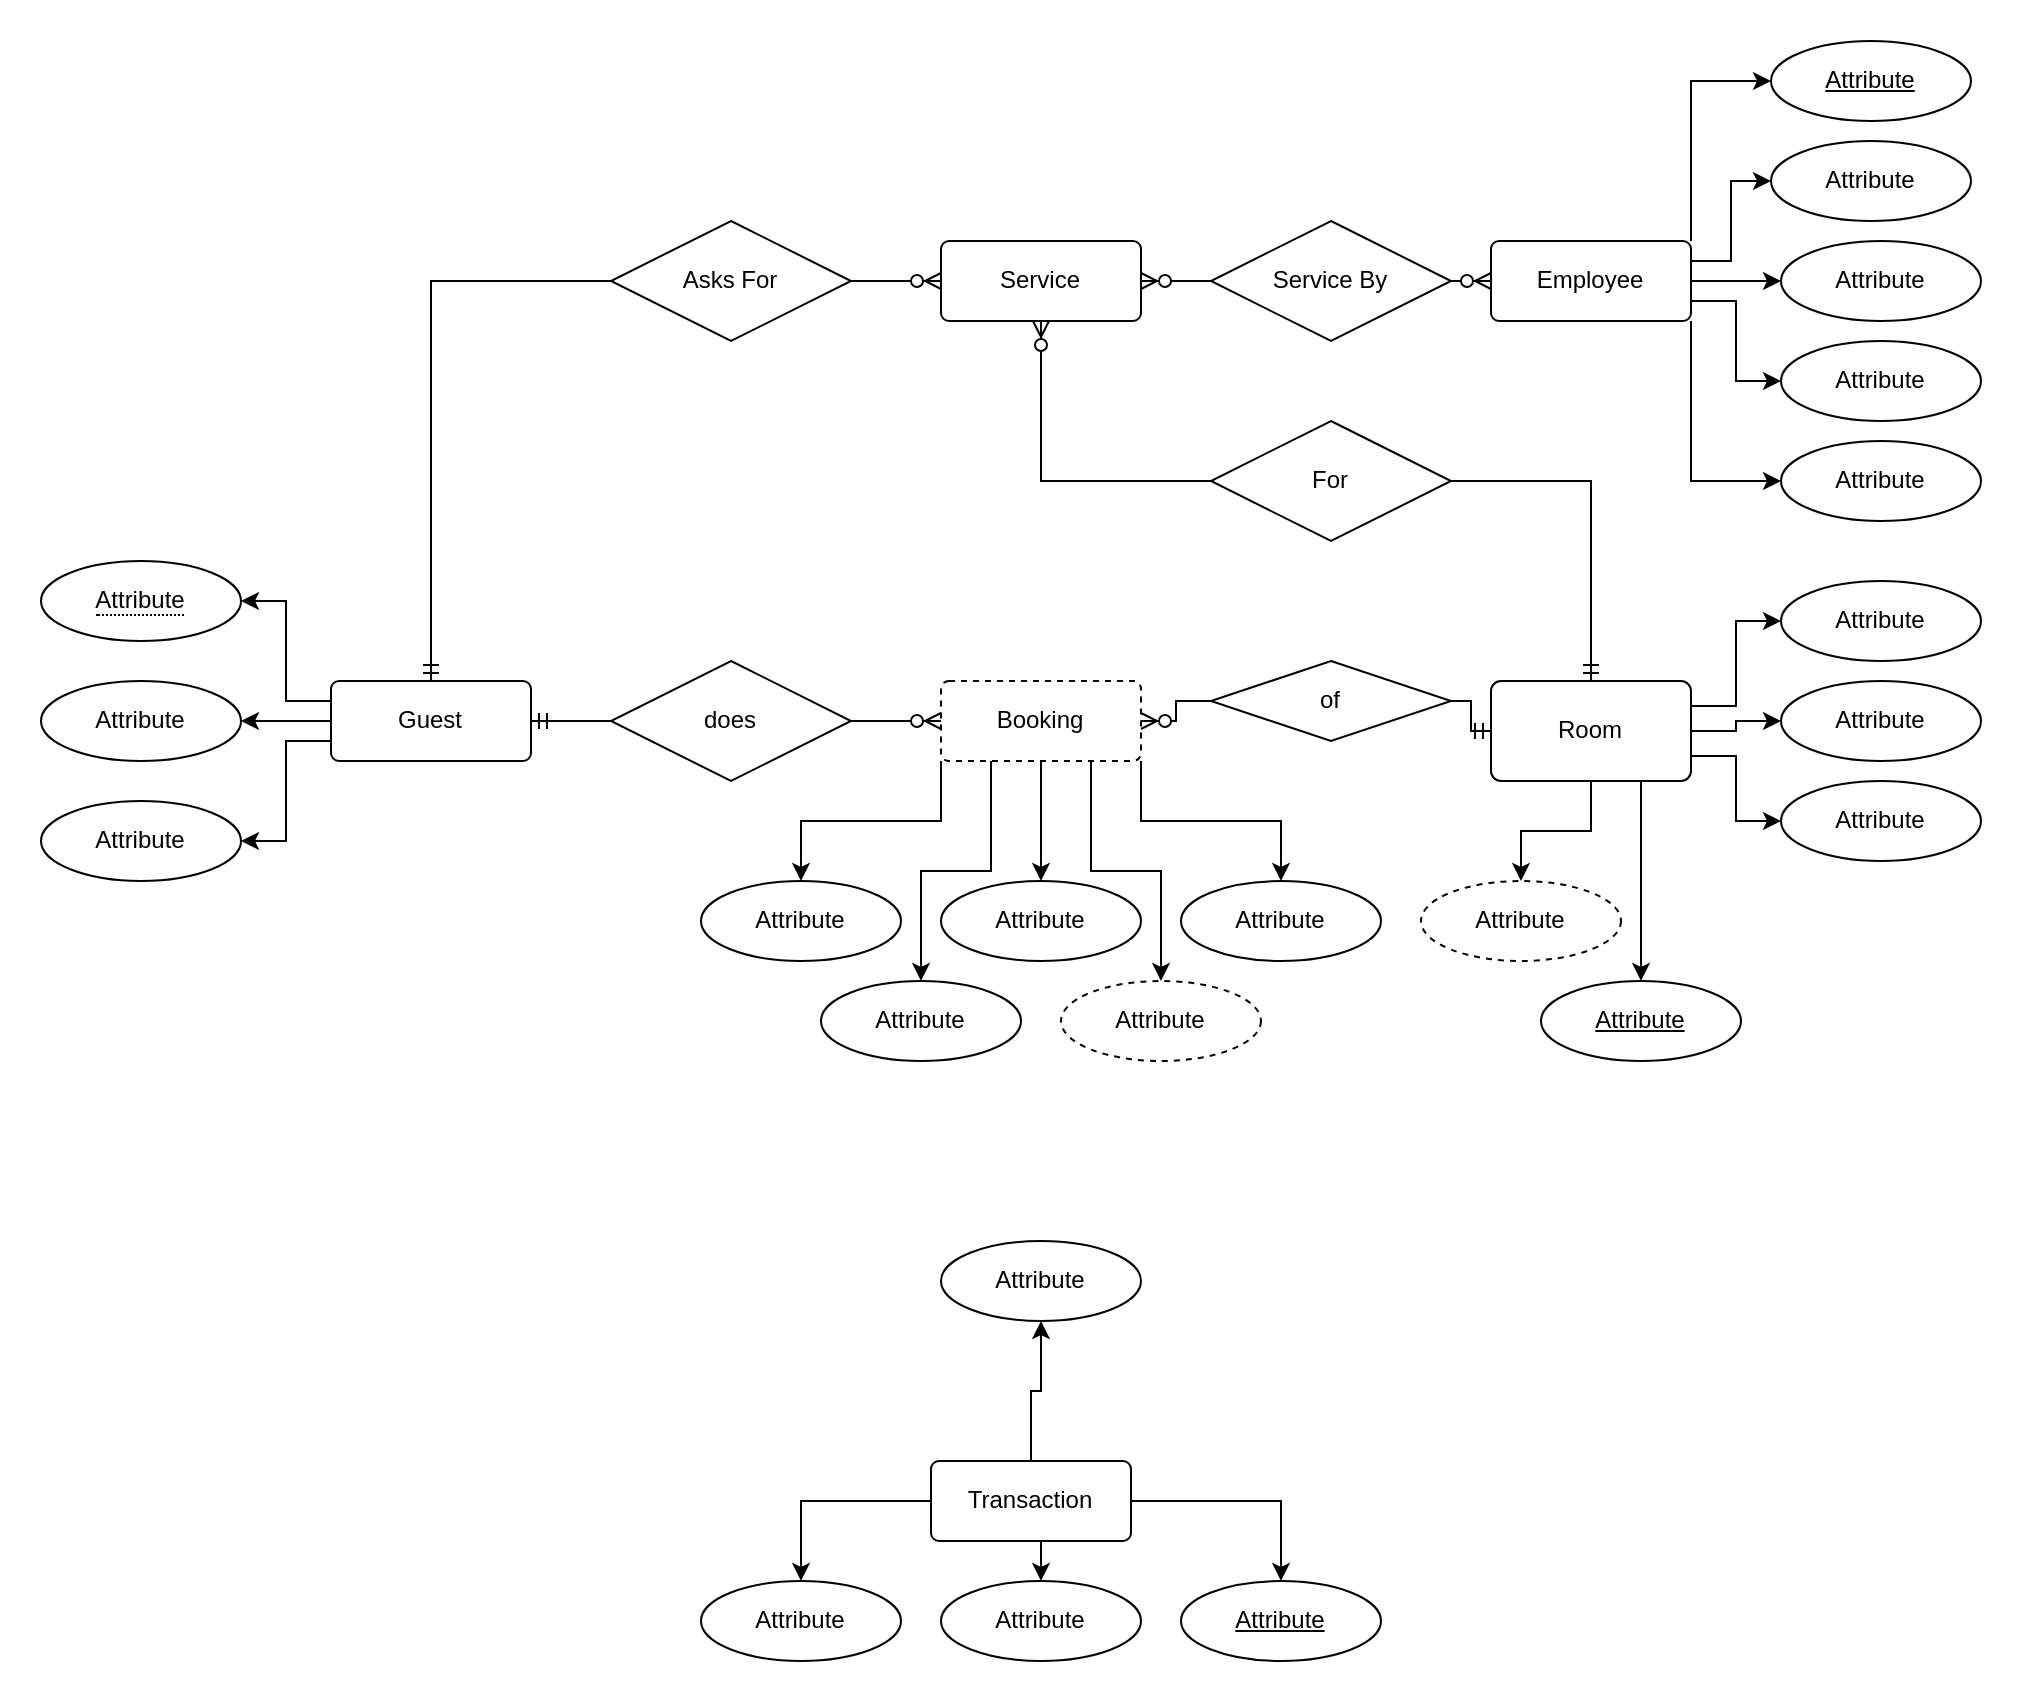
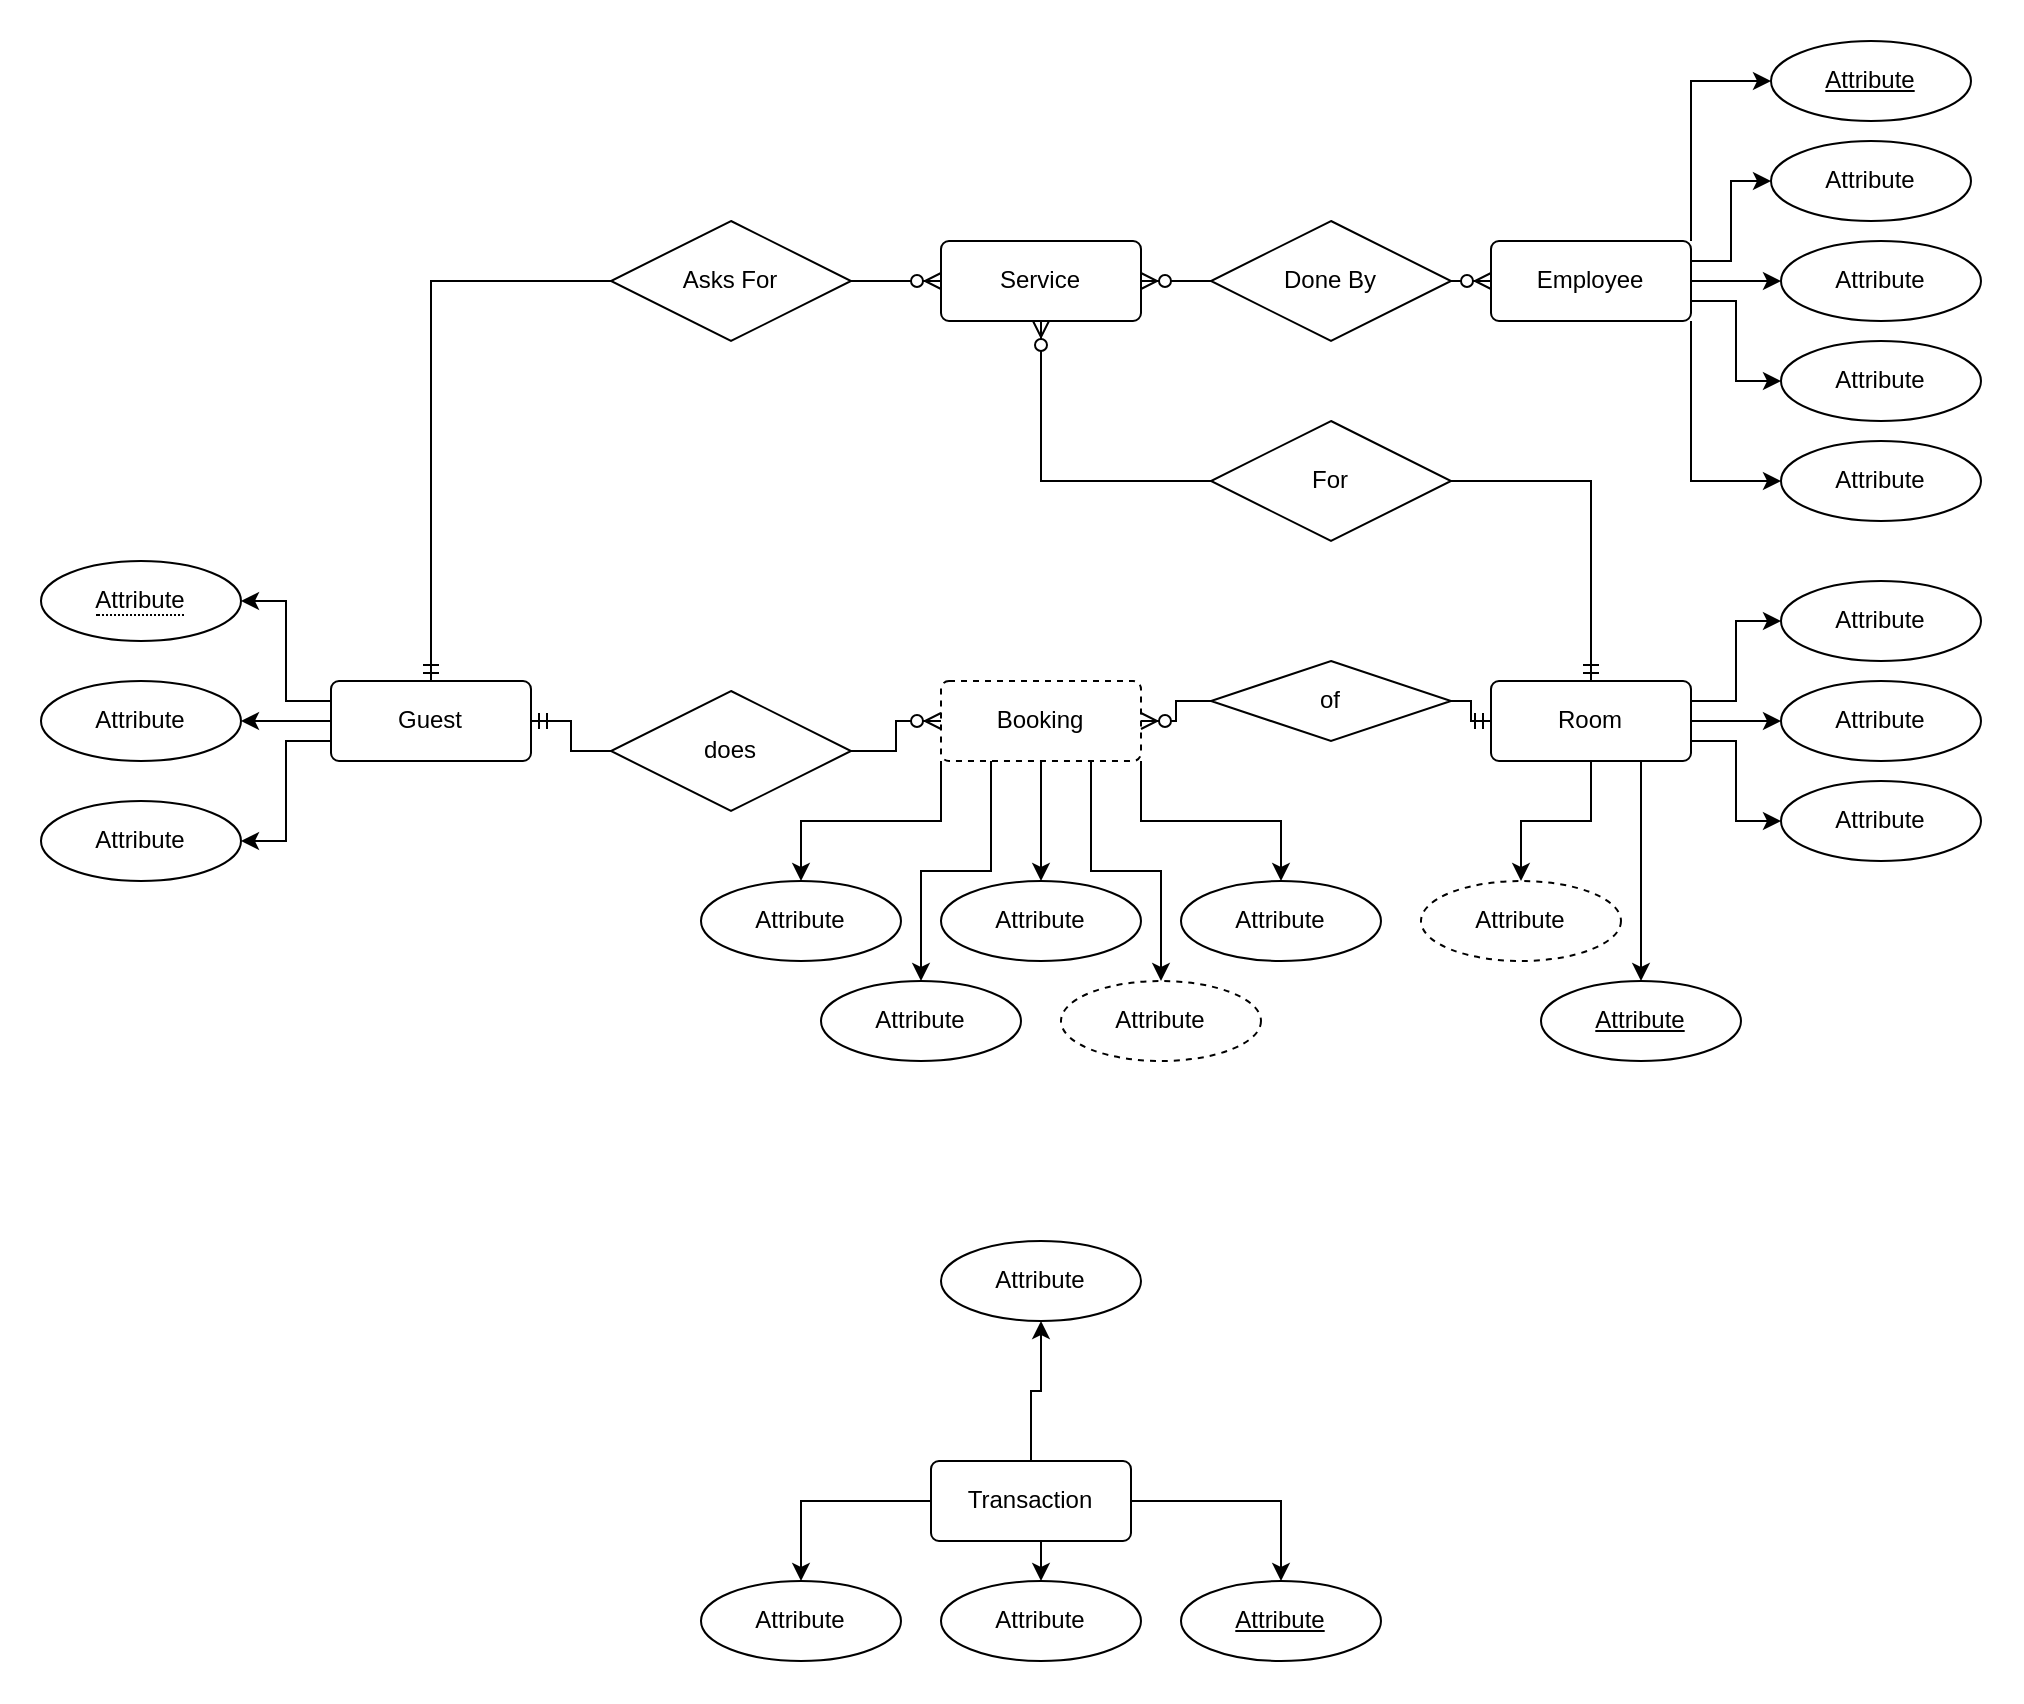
(1331, 281) -> (1331, 281)
(731, 721) -> (731, 751)
(1591, 731) -> (1591, 721)
